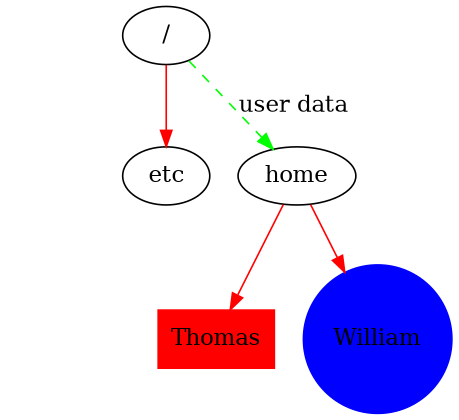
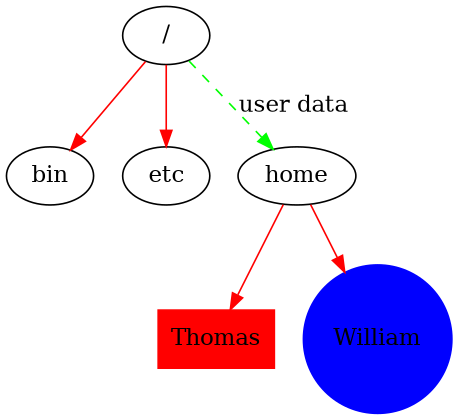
none -> (50, 176)
